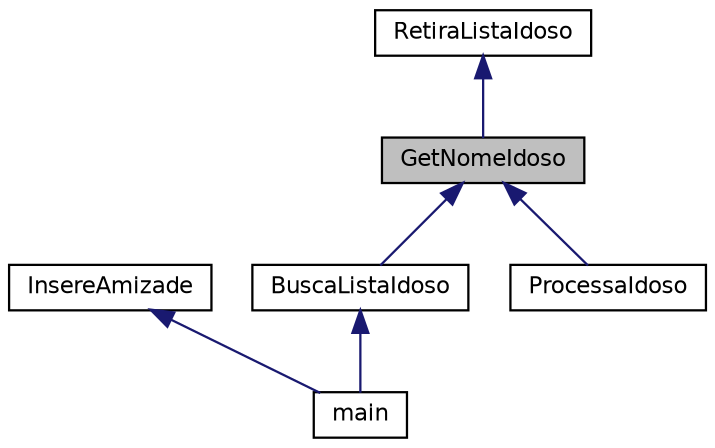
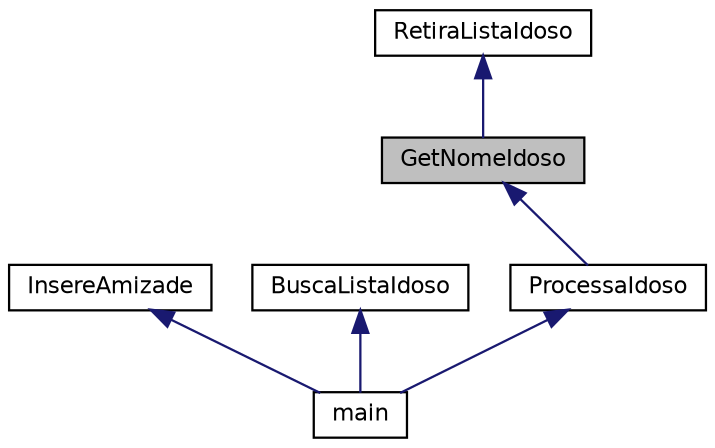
(414, 232) -> none
none -> (474, 356)
